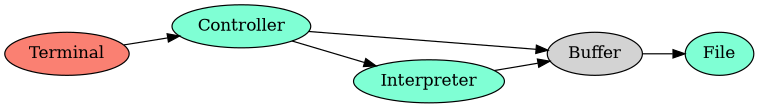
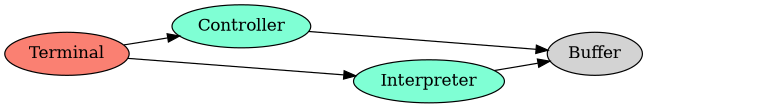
(328, 52) -> (236, 67)
(719, 54) -> none
